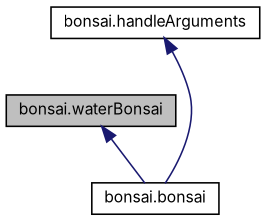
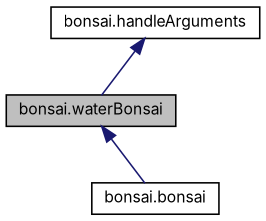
(191, 118) -> (118, 73)
